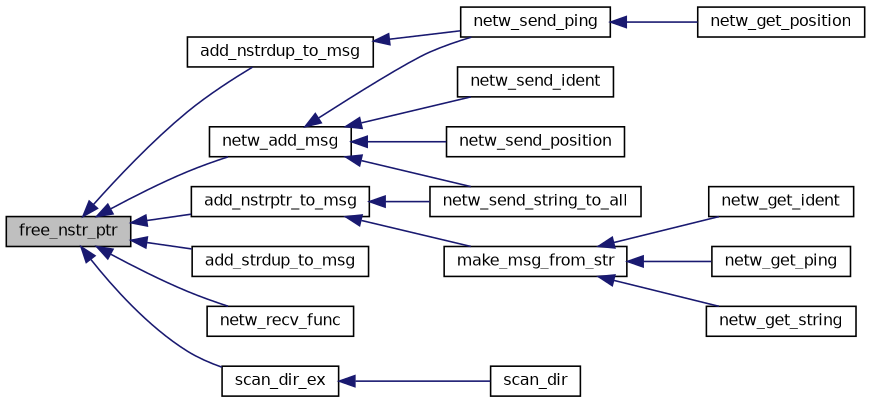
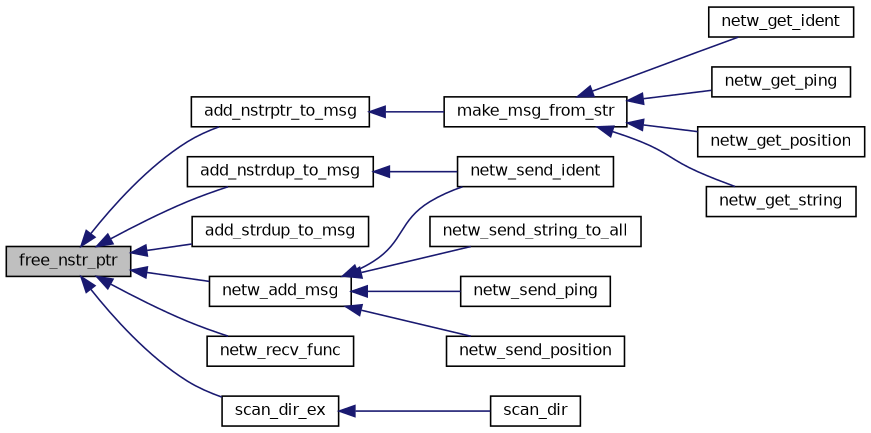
(662, 22) -> (670, 128)
(425, 35) -> (424, 172)
(407, 202) -> none
